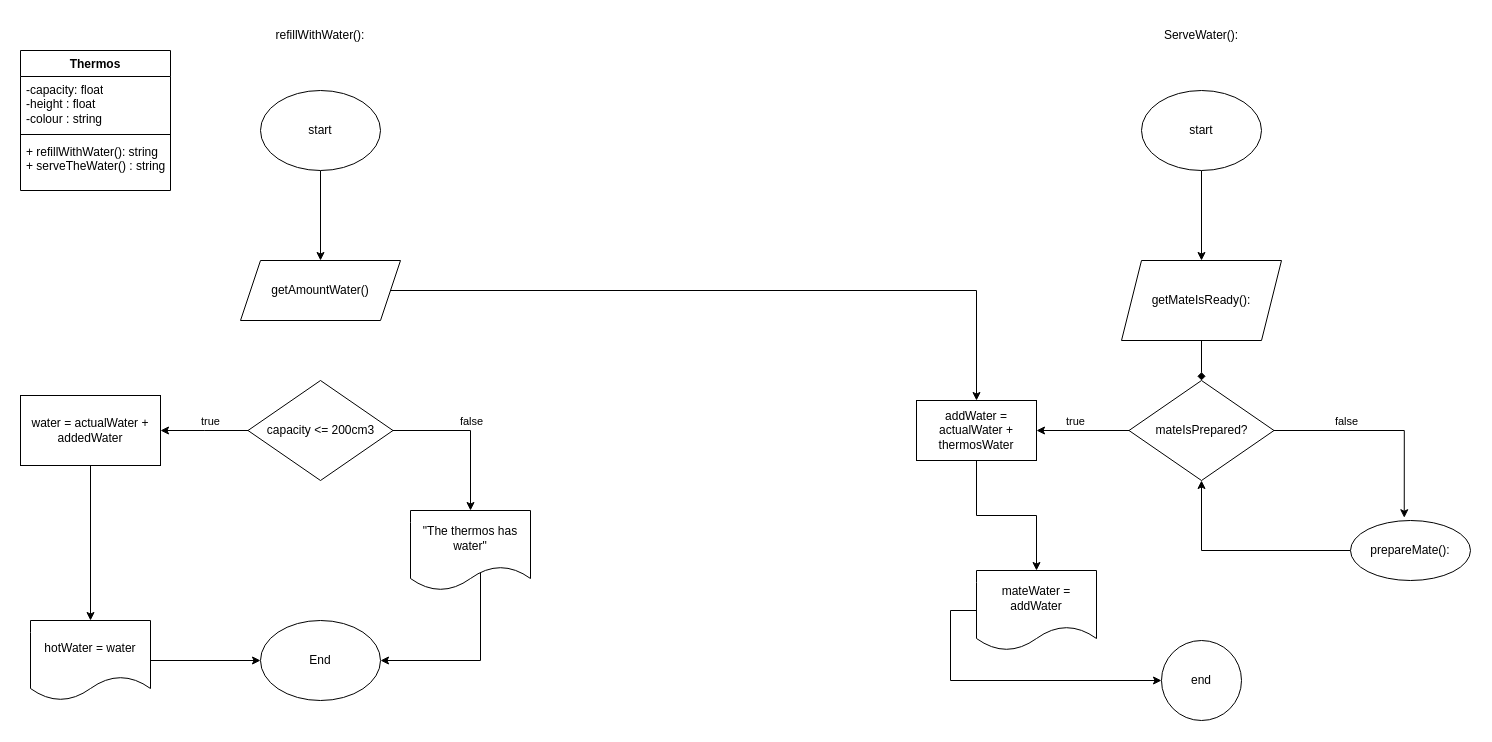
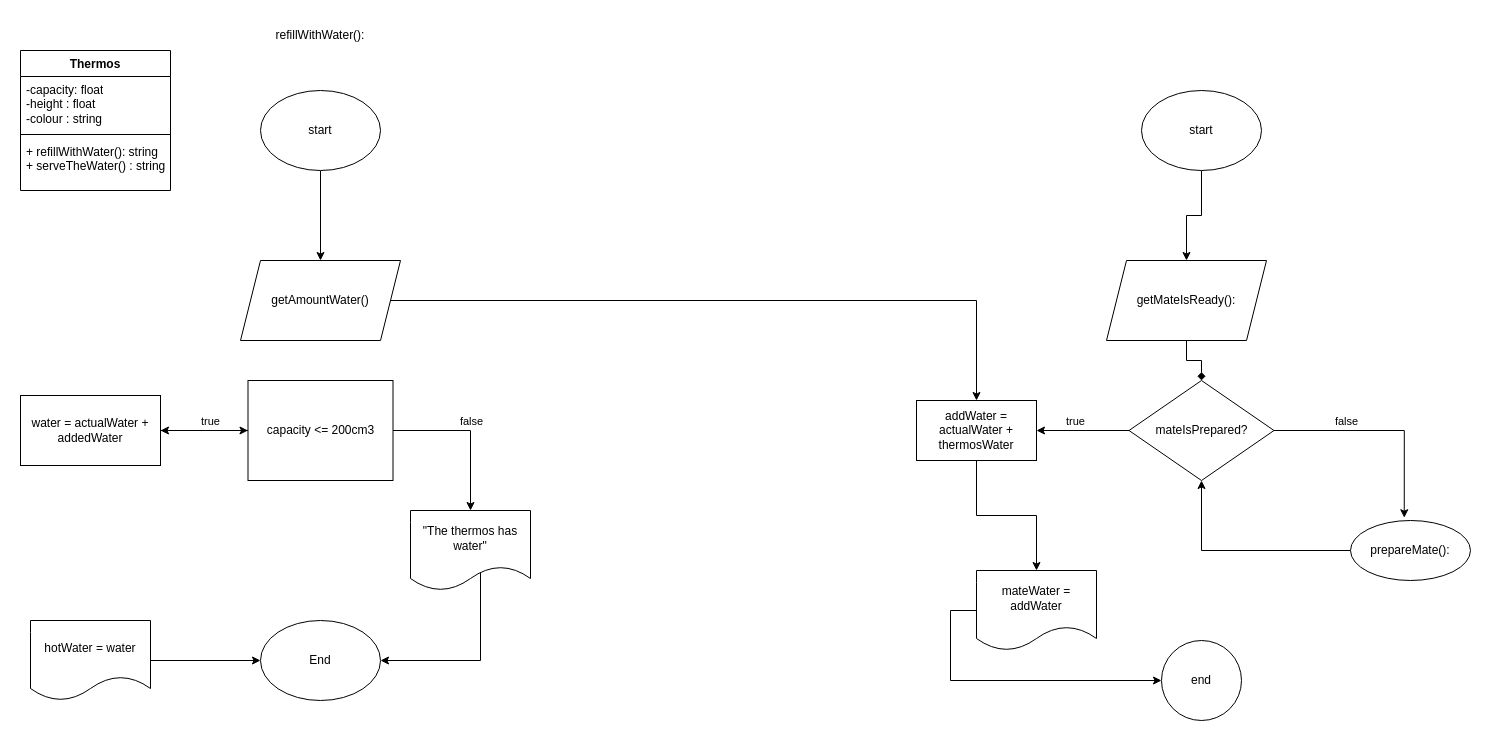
(1202, 36) -> none
(321, 291) -> (321, 301)
(1202, 301) -> (1187, 301)
(321, 431) -> (321, 431)
(91, 540) -> (162, 431)
